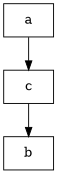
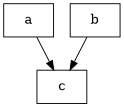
(29, 116) -> (81, 49)
